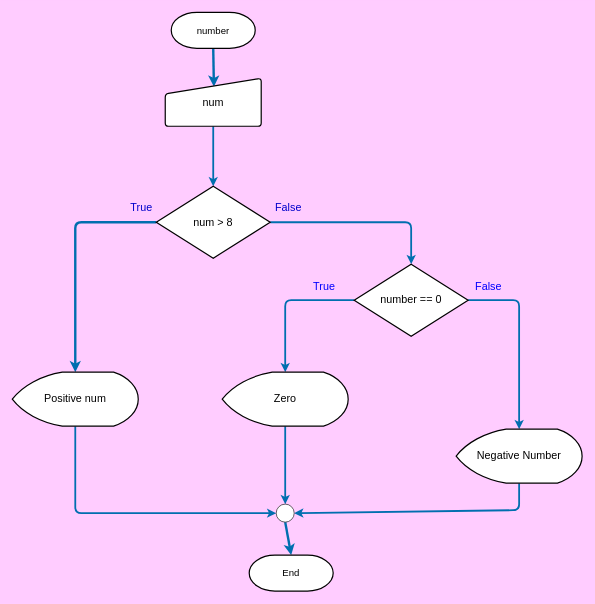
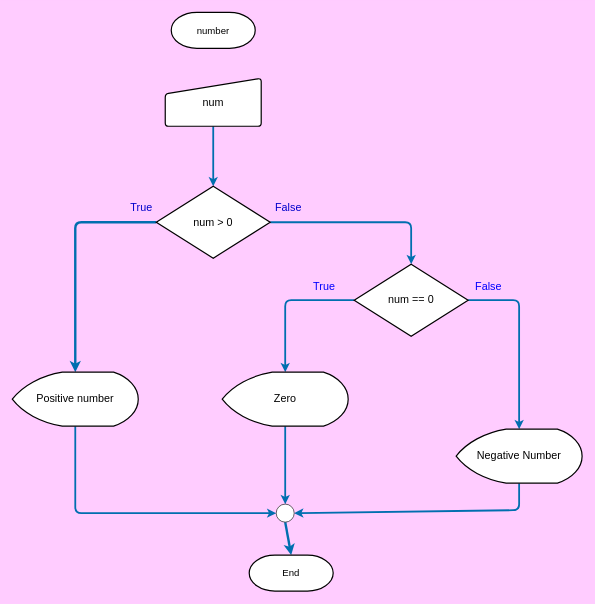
(214, 63) -> none
(213, 222) -> (213, 222)
(411, 300) -> (411, 300)
(75, 399) -> (75, 399)
